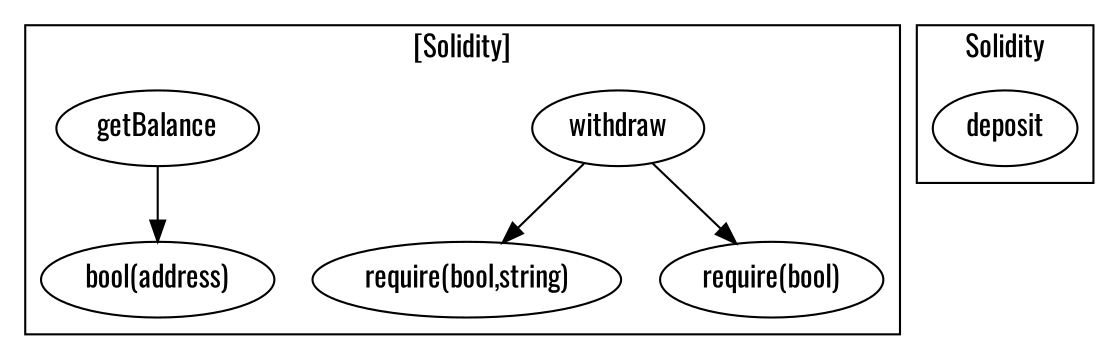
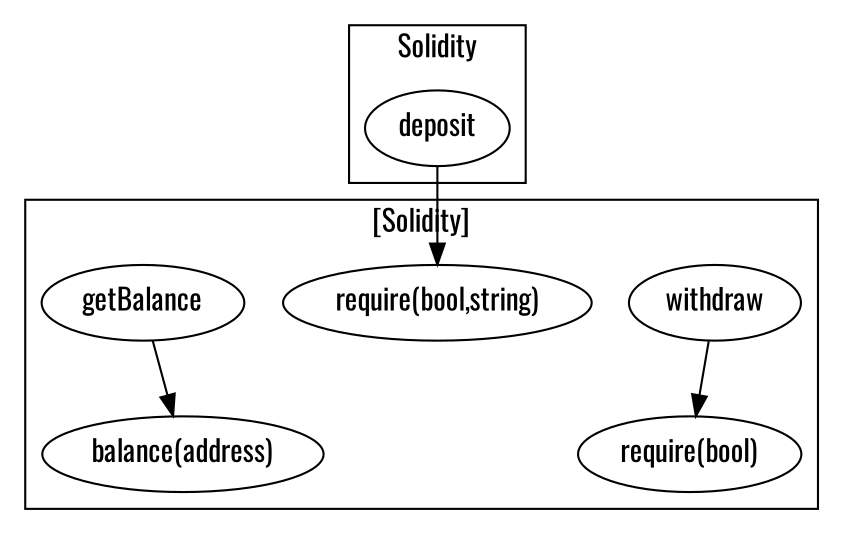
(551, 196) -> (437, 213)
(158, 280) -> (183, 454)
